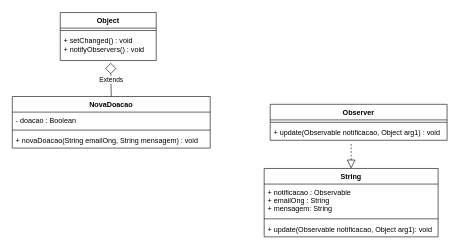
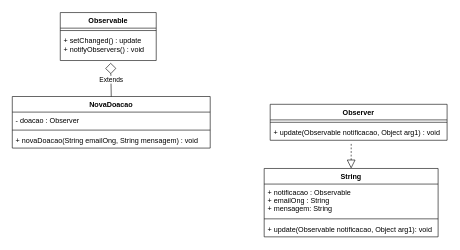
(108, 20) -> (108, 20)
(101, 41) -> (106, 41)
(47, 120) -> (50, 120)
